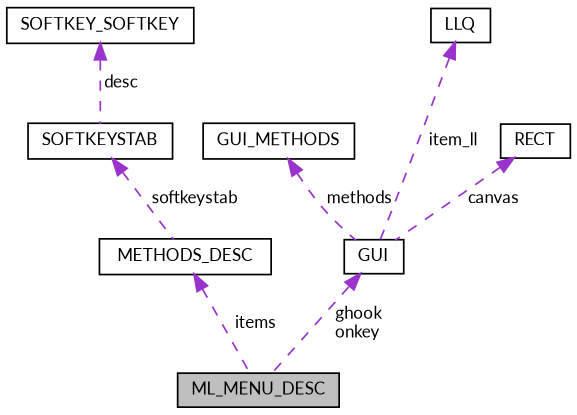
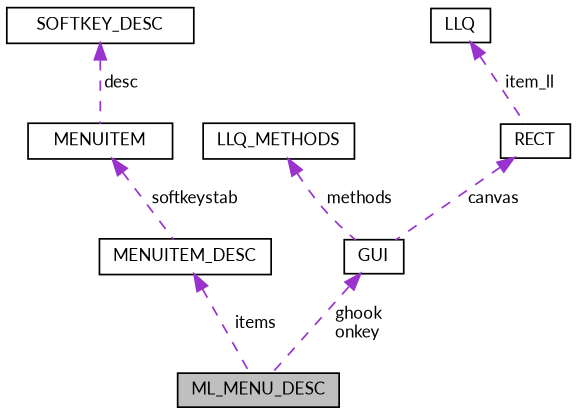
(100, 26) -> (100, 26)
(100, 141) -> (100, 141)
(279, 141) -> (279, 141)
(415, 149) -> (503, 90)
(185, 257) -> (185, 257)
